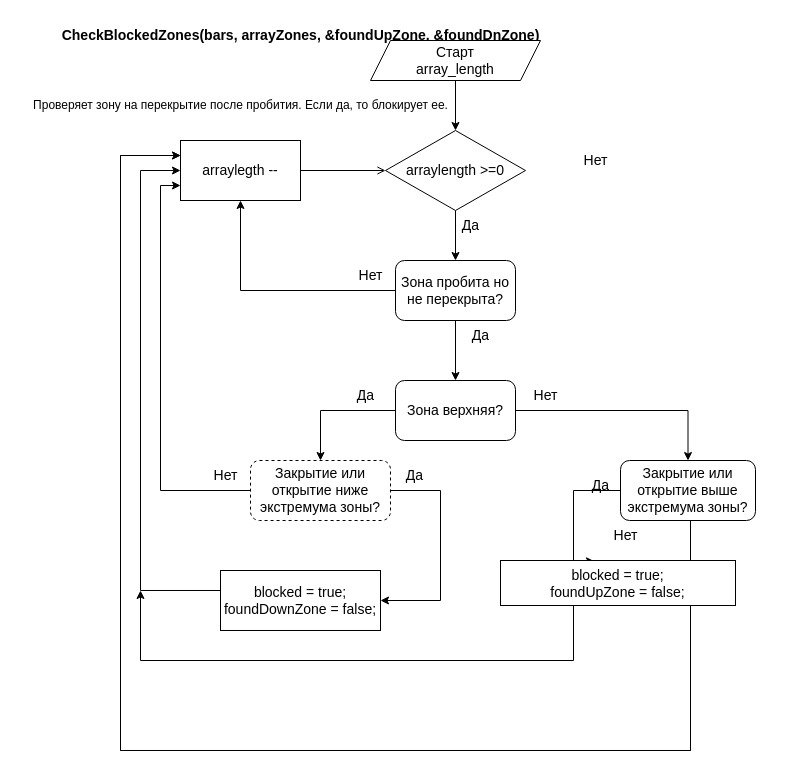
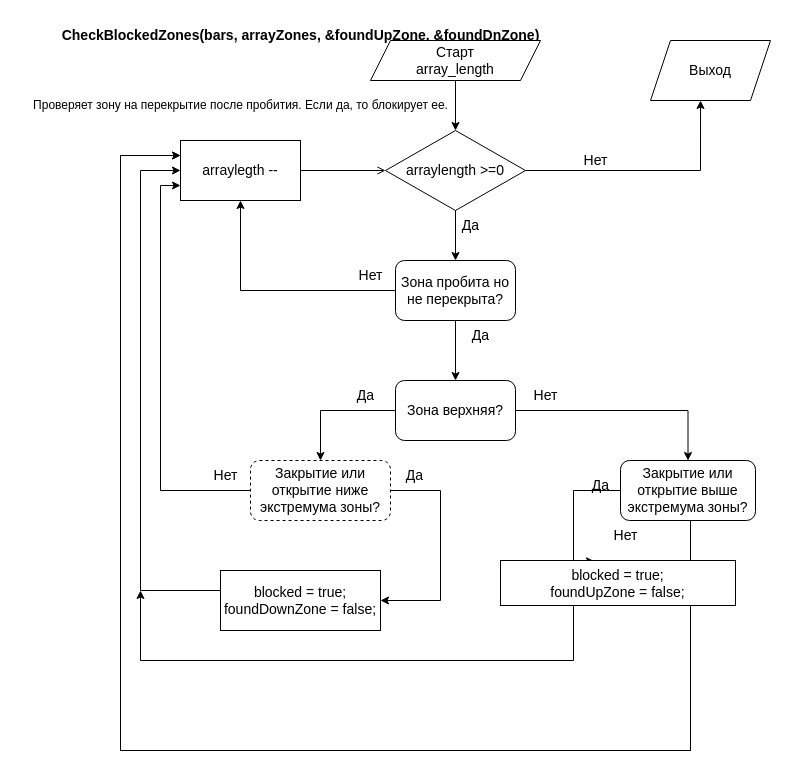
none -> (711, 71)
none -> (645, 171)
